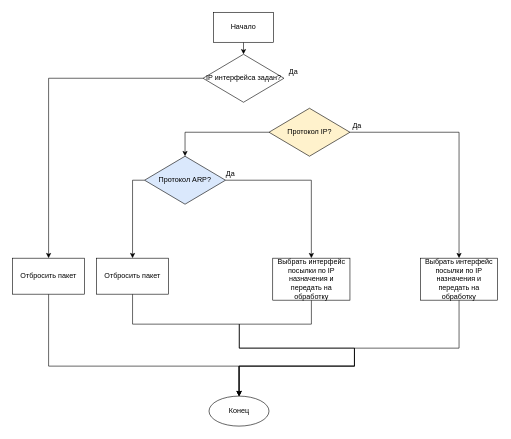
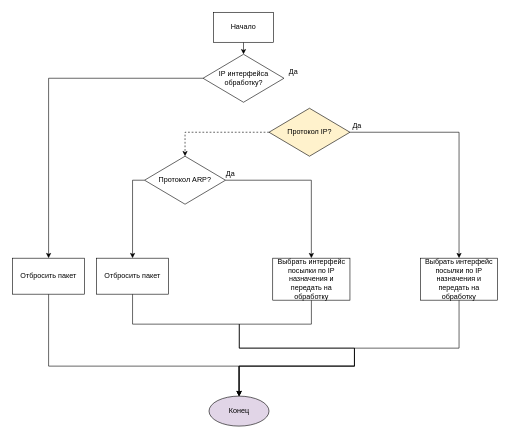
(244, 78) -> (244, 78)
(217, 132) -> (217, 132)
(185, 180) -> (185, 180)
(239, 411) -> (239, 411)
